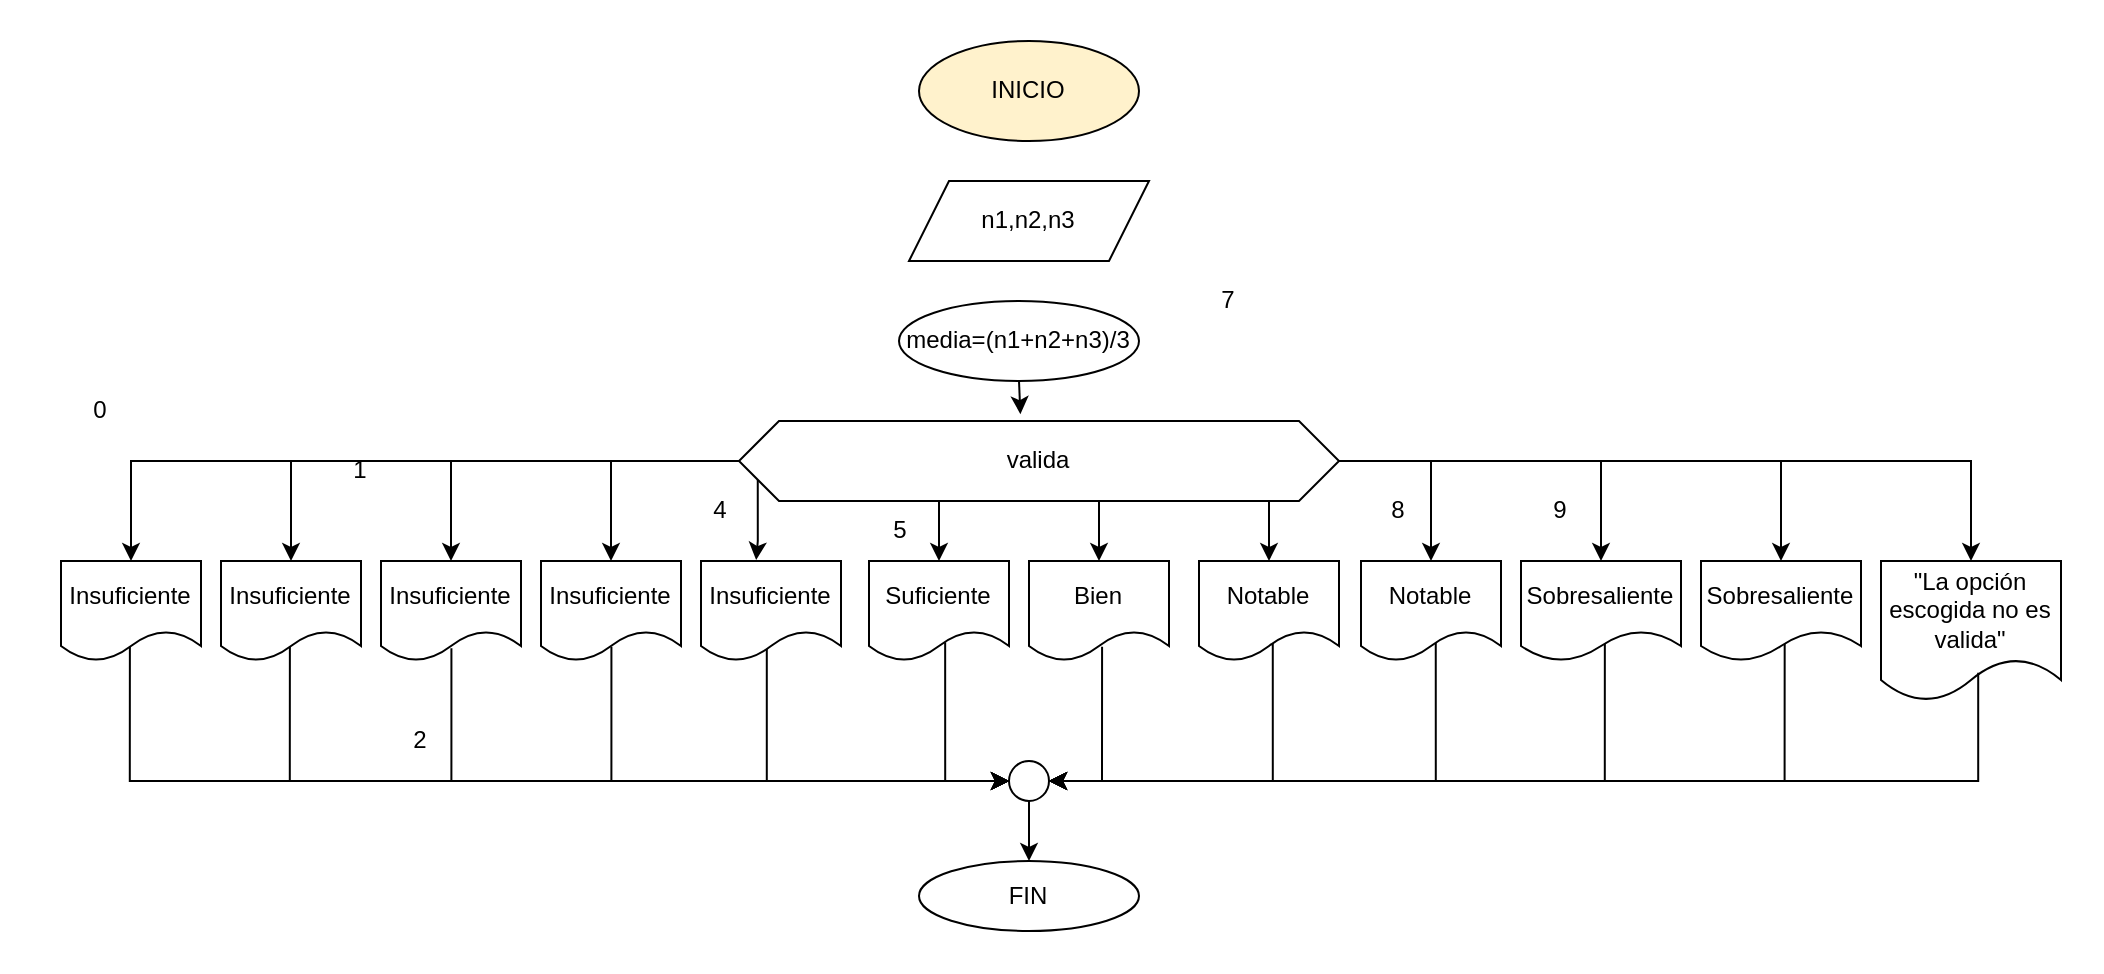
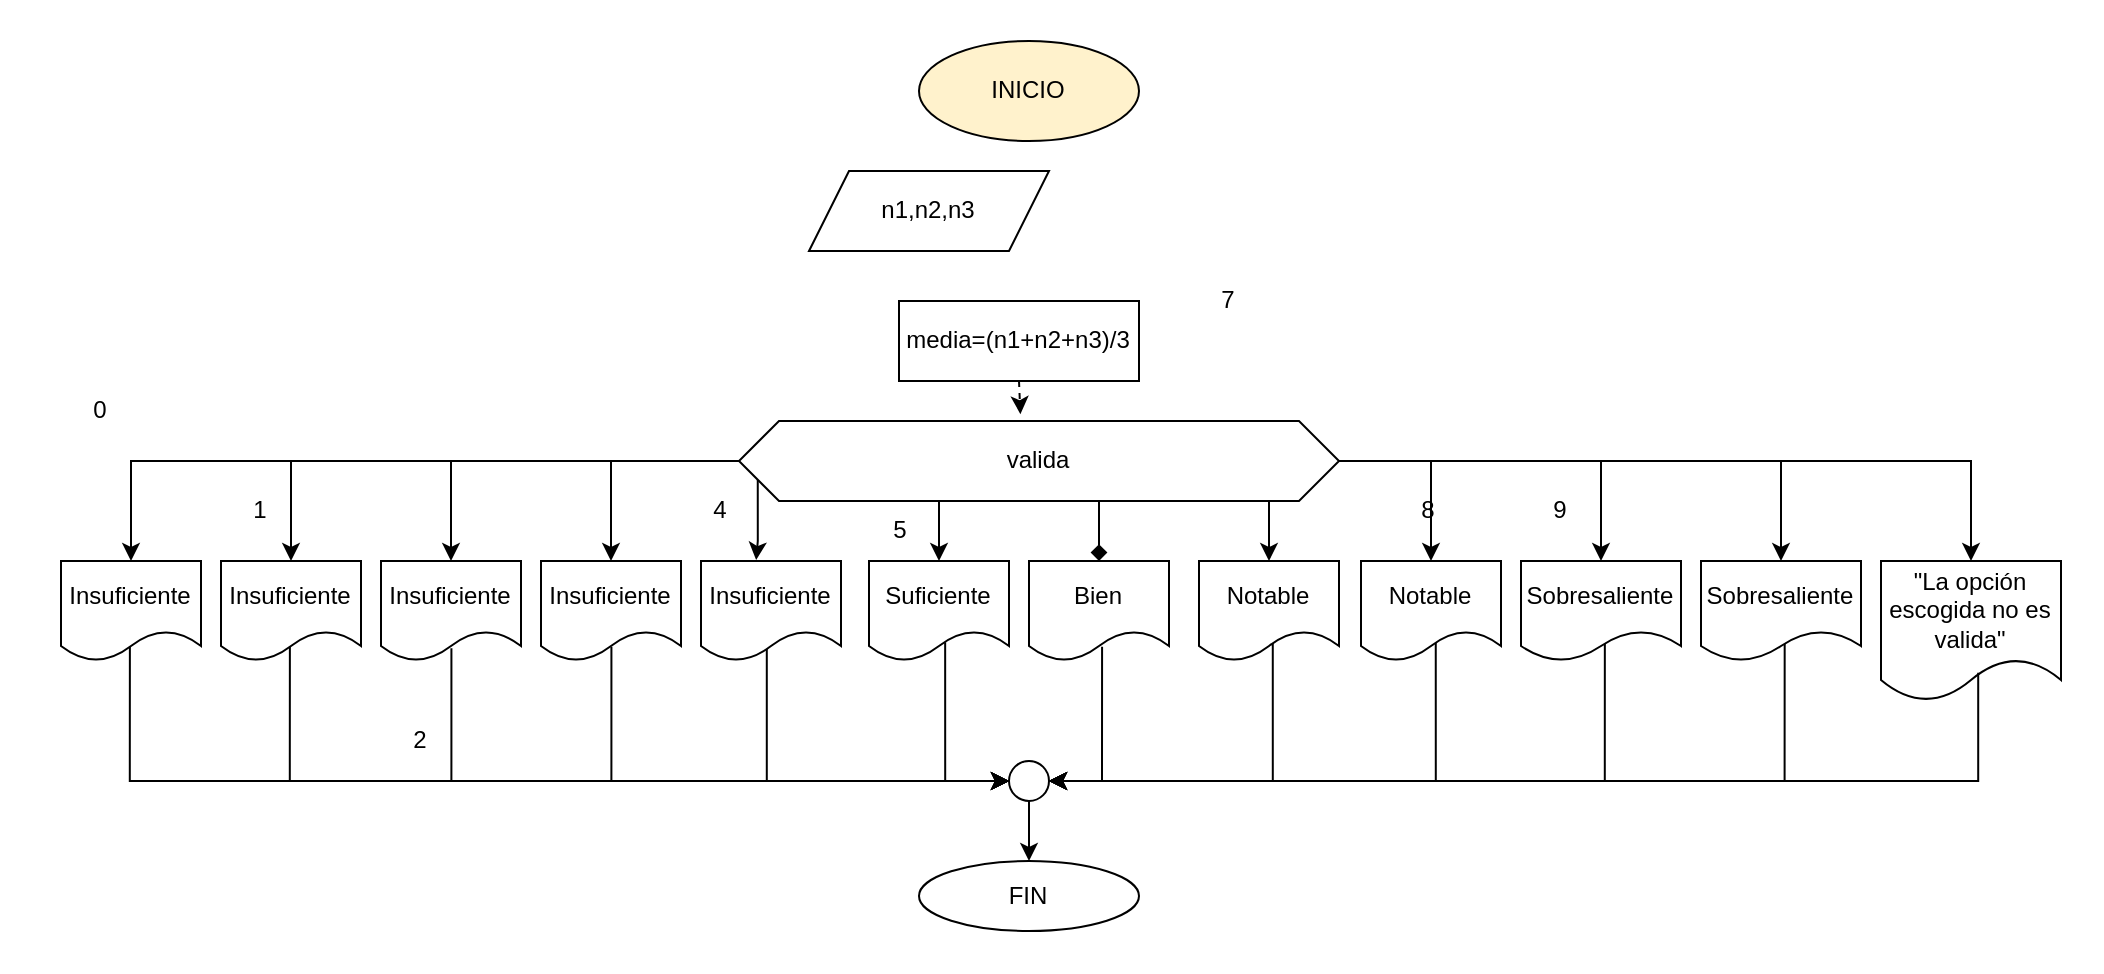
(1029, 221) -> (929, 211)
(1019, 341) -> (1019, 341)
(1020, 393) -> (1020, 393)
(361, 471) -> (261, 511)
(1399, 511) -> (1429, 511)
(1099, 546) -> (1099, 545)
